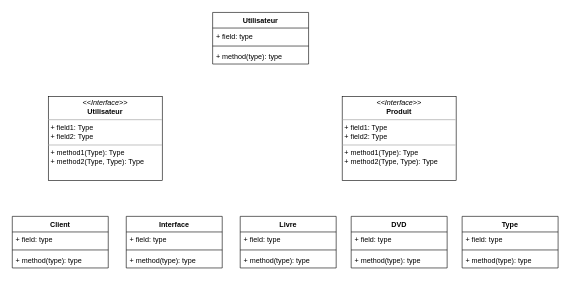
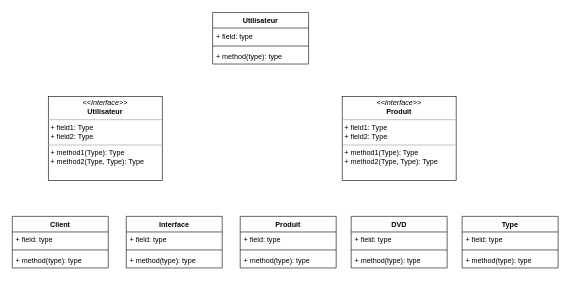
(288, 224) -> (288, 224)
